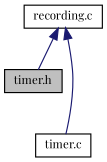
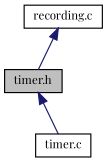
(73, 87) -> (51, 119)
